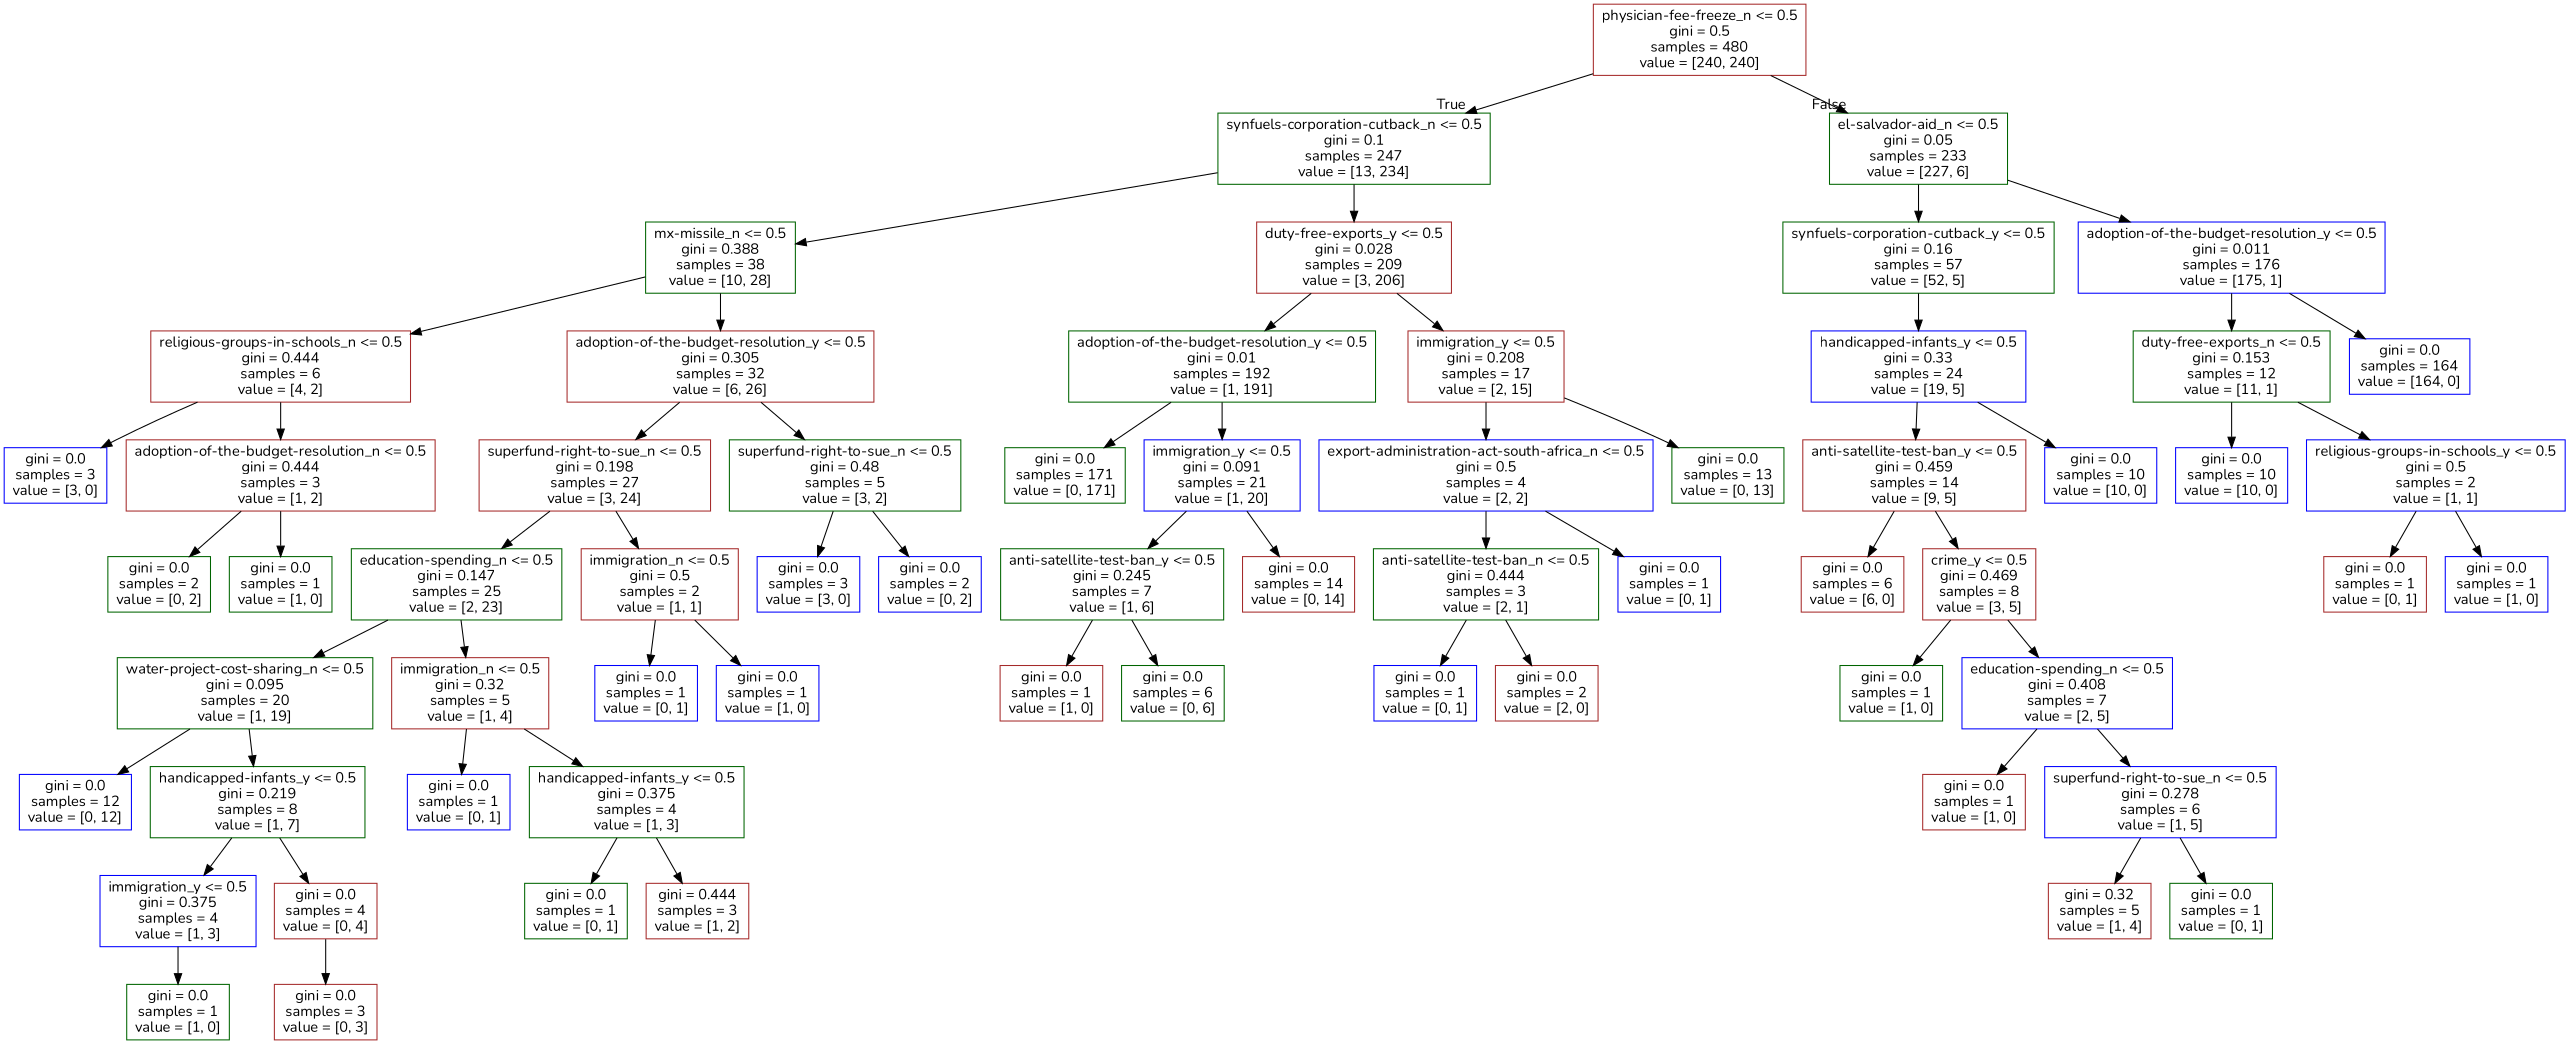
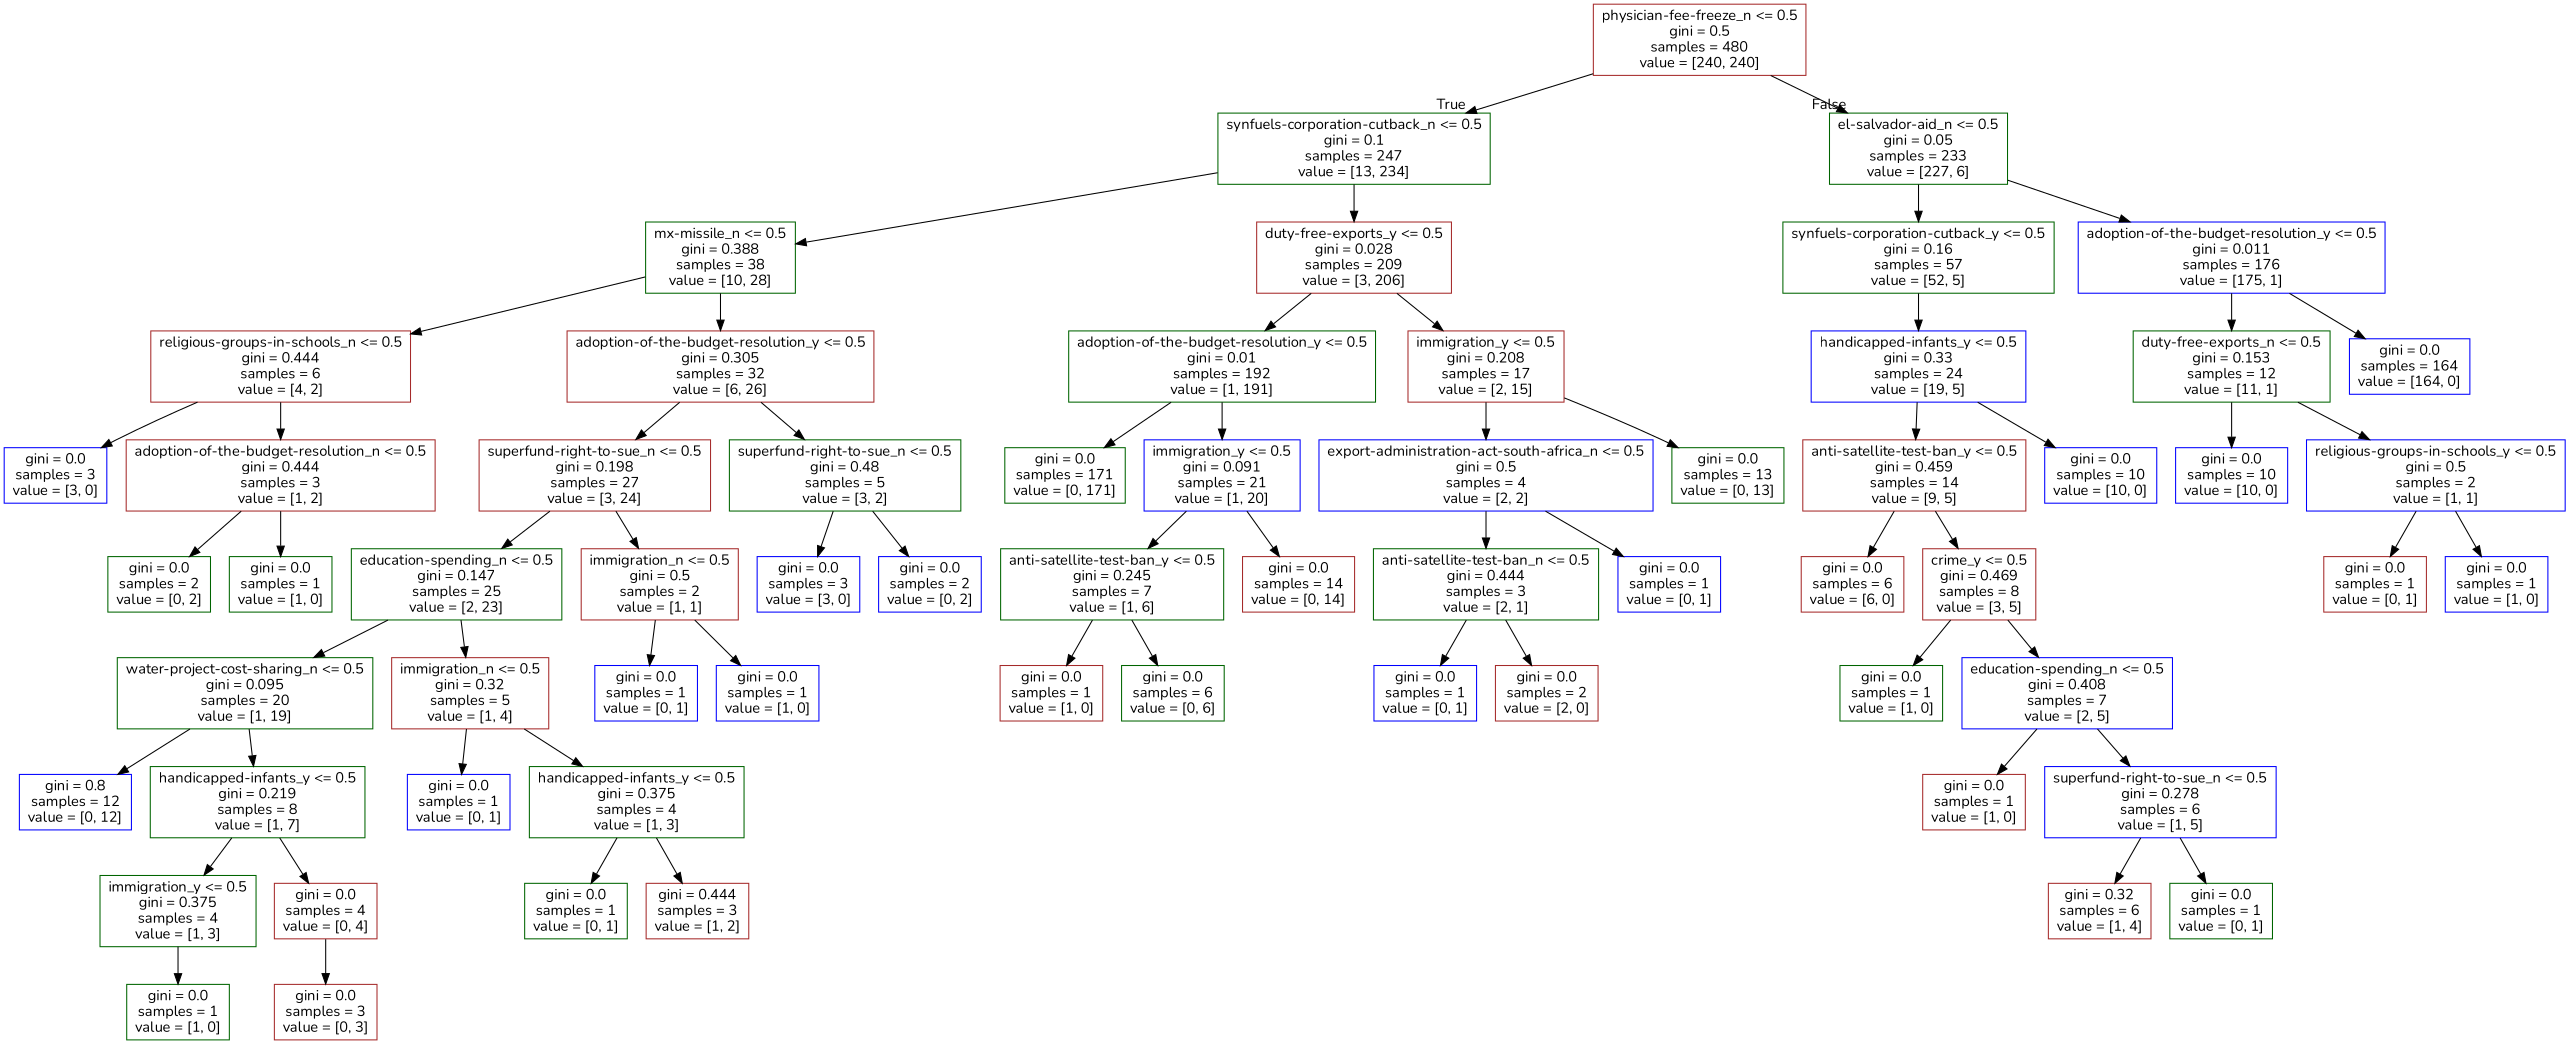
(75, 802) -> (75, 802)
(178, 911) -> (178, 911)
(2100, 911) -> (2100, 911)
